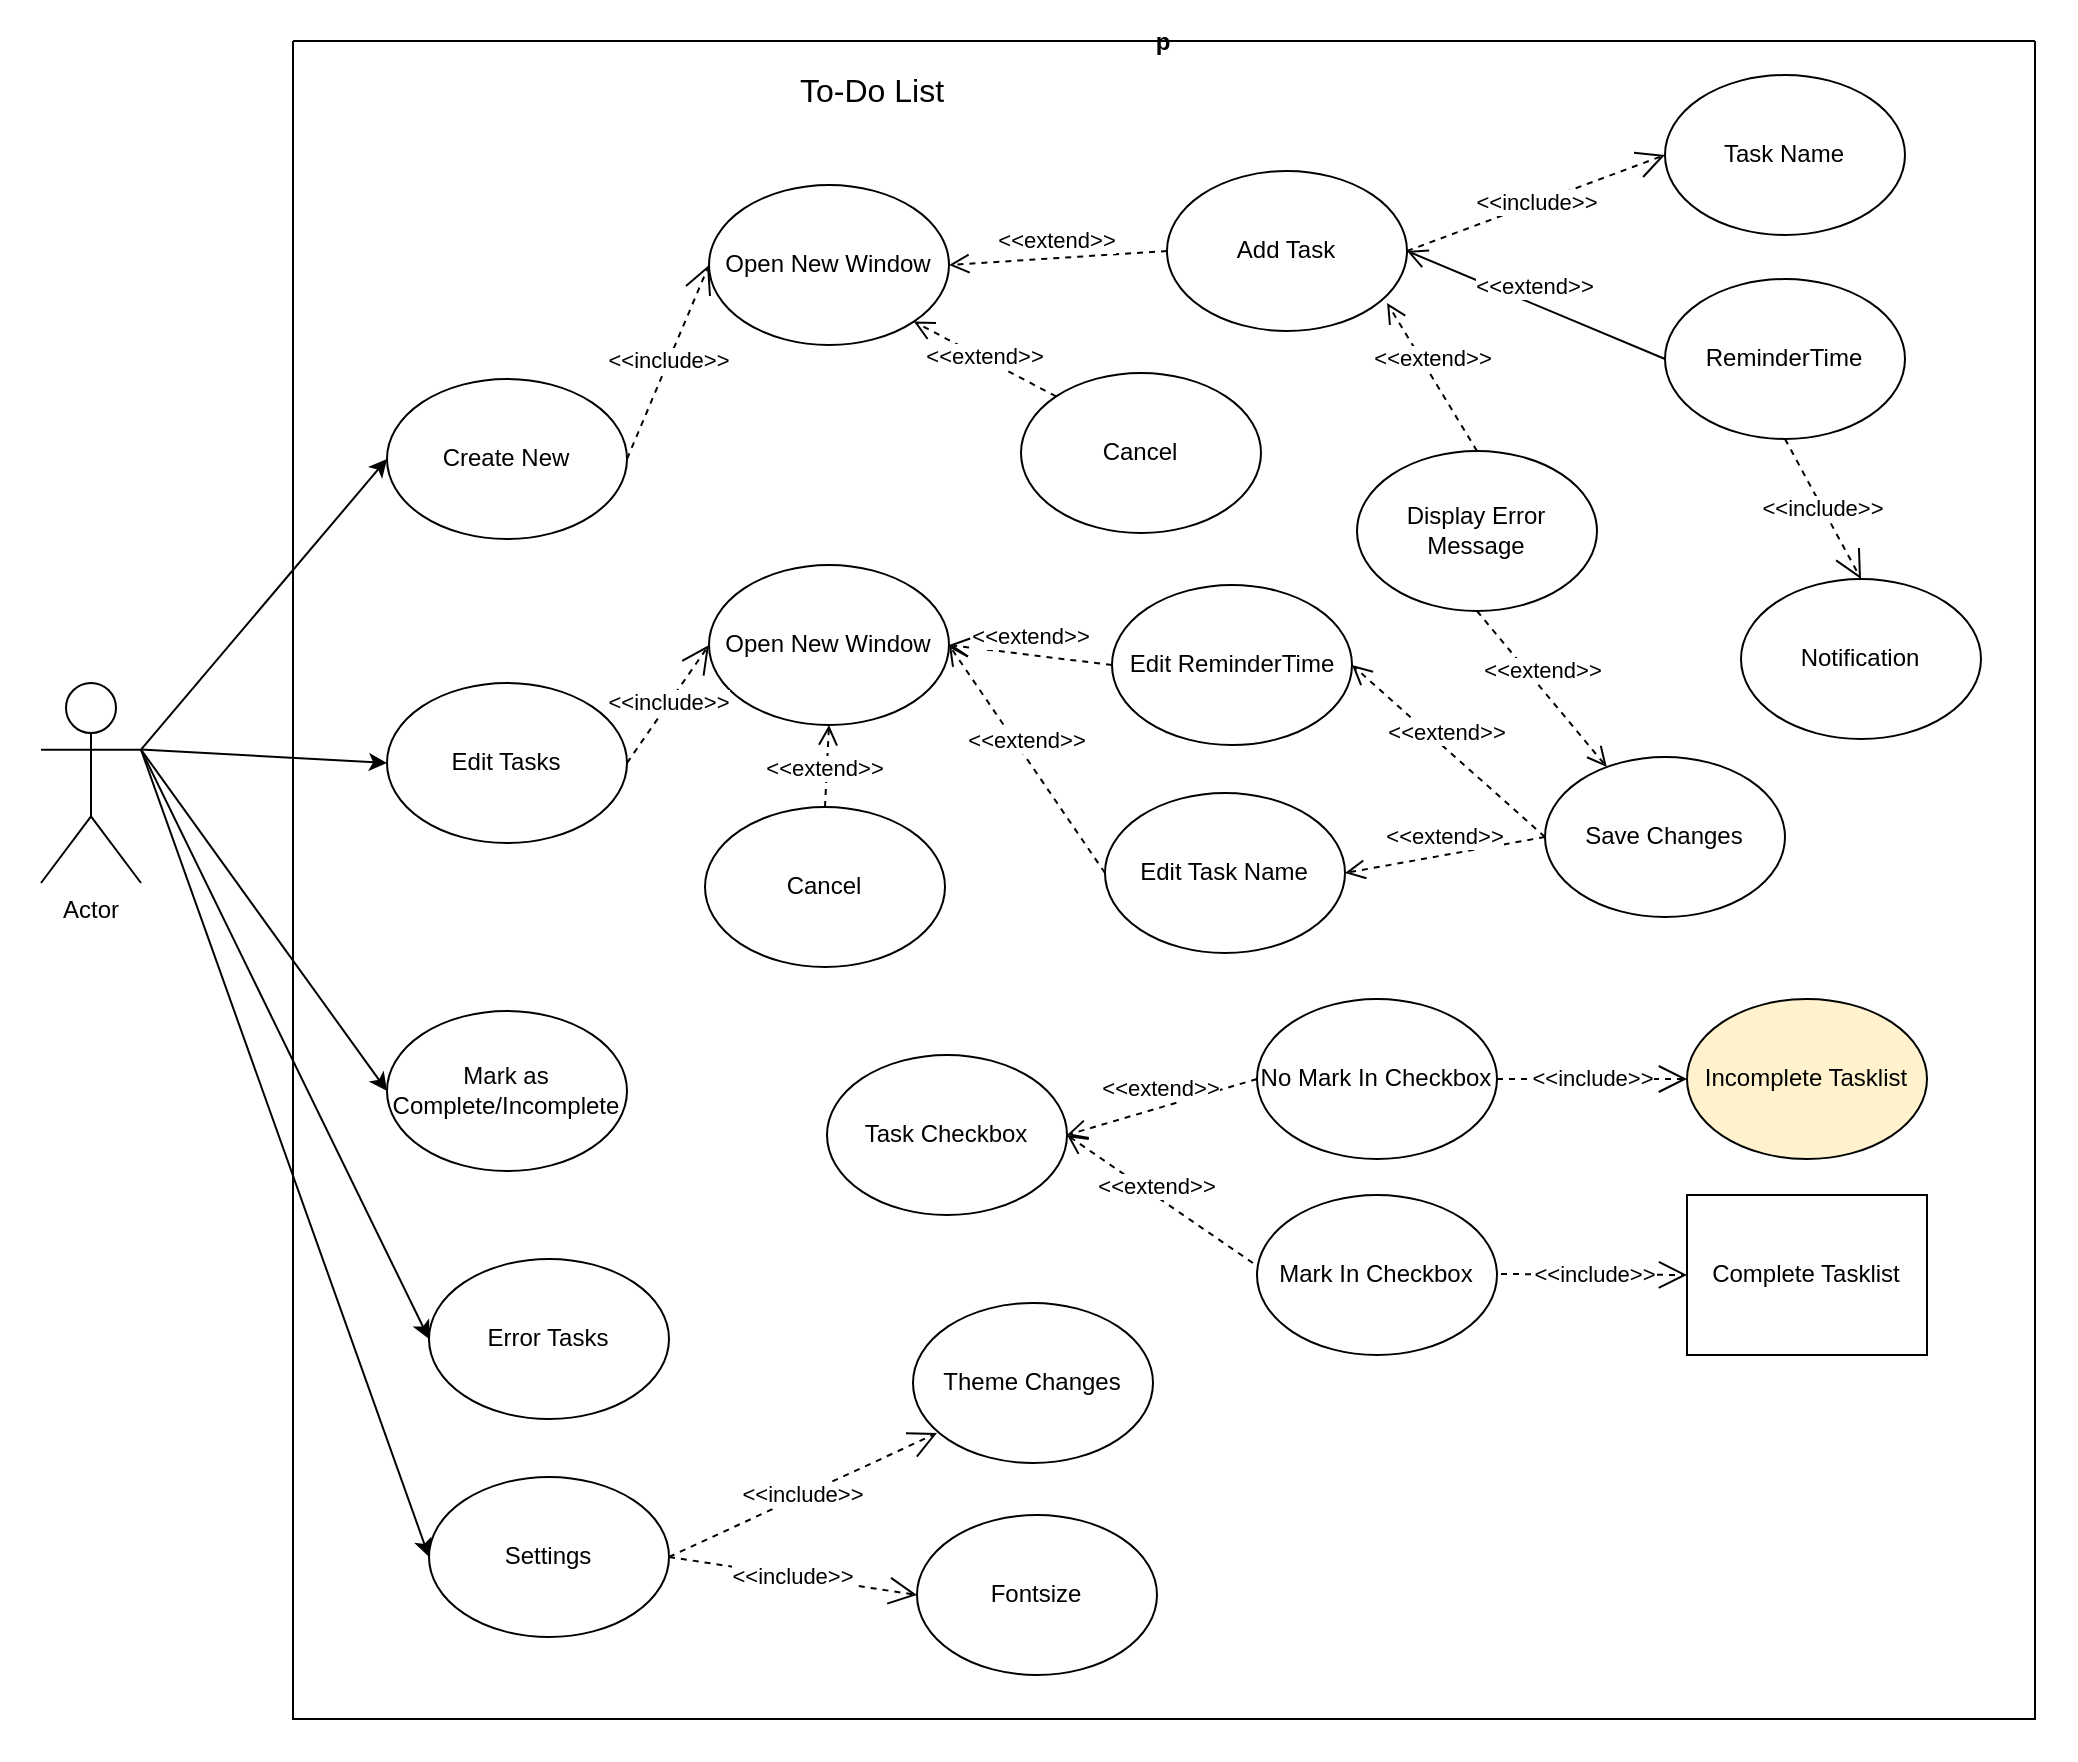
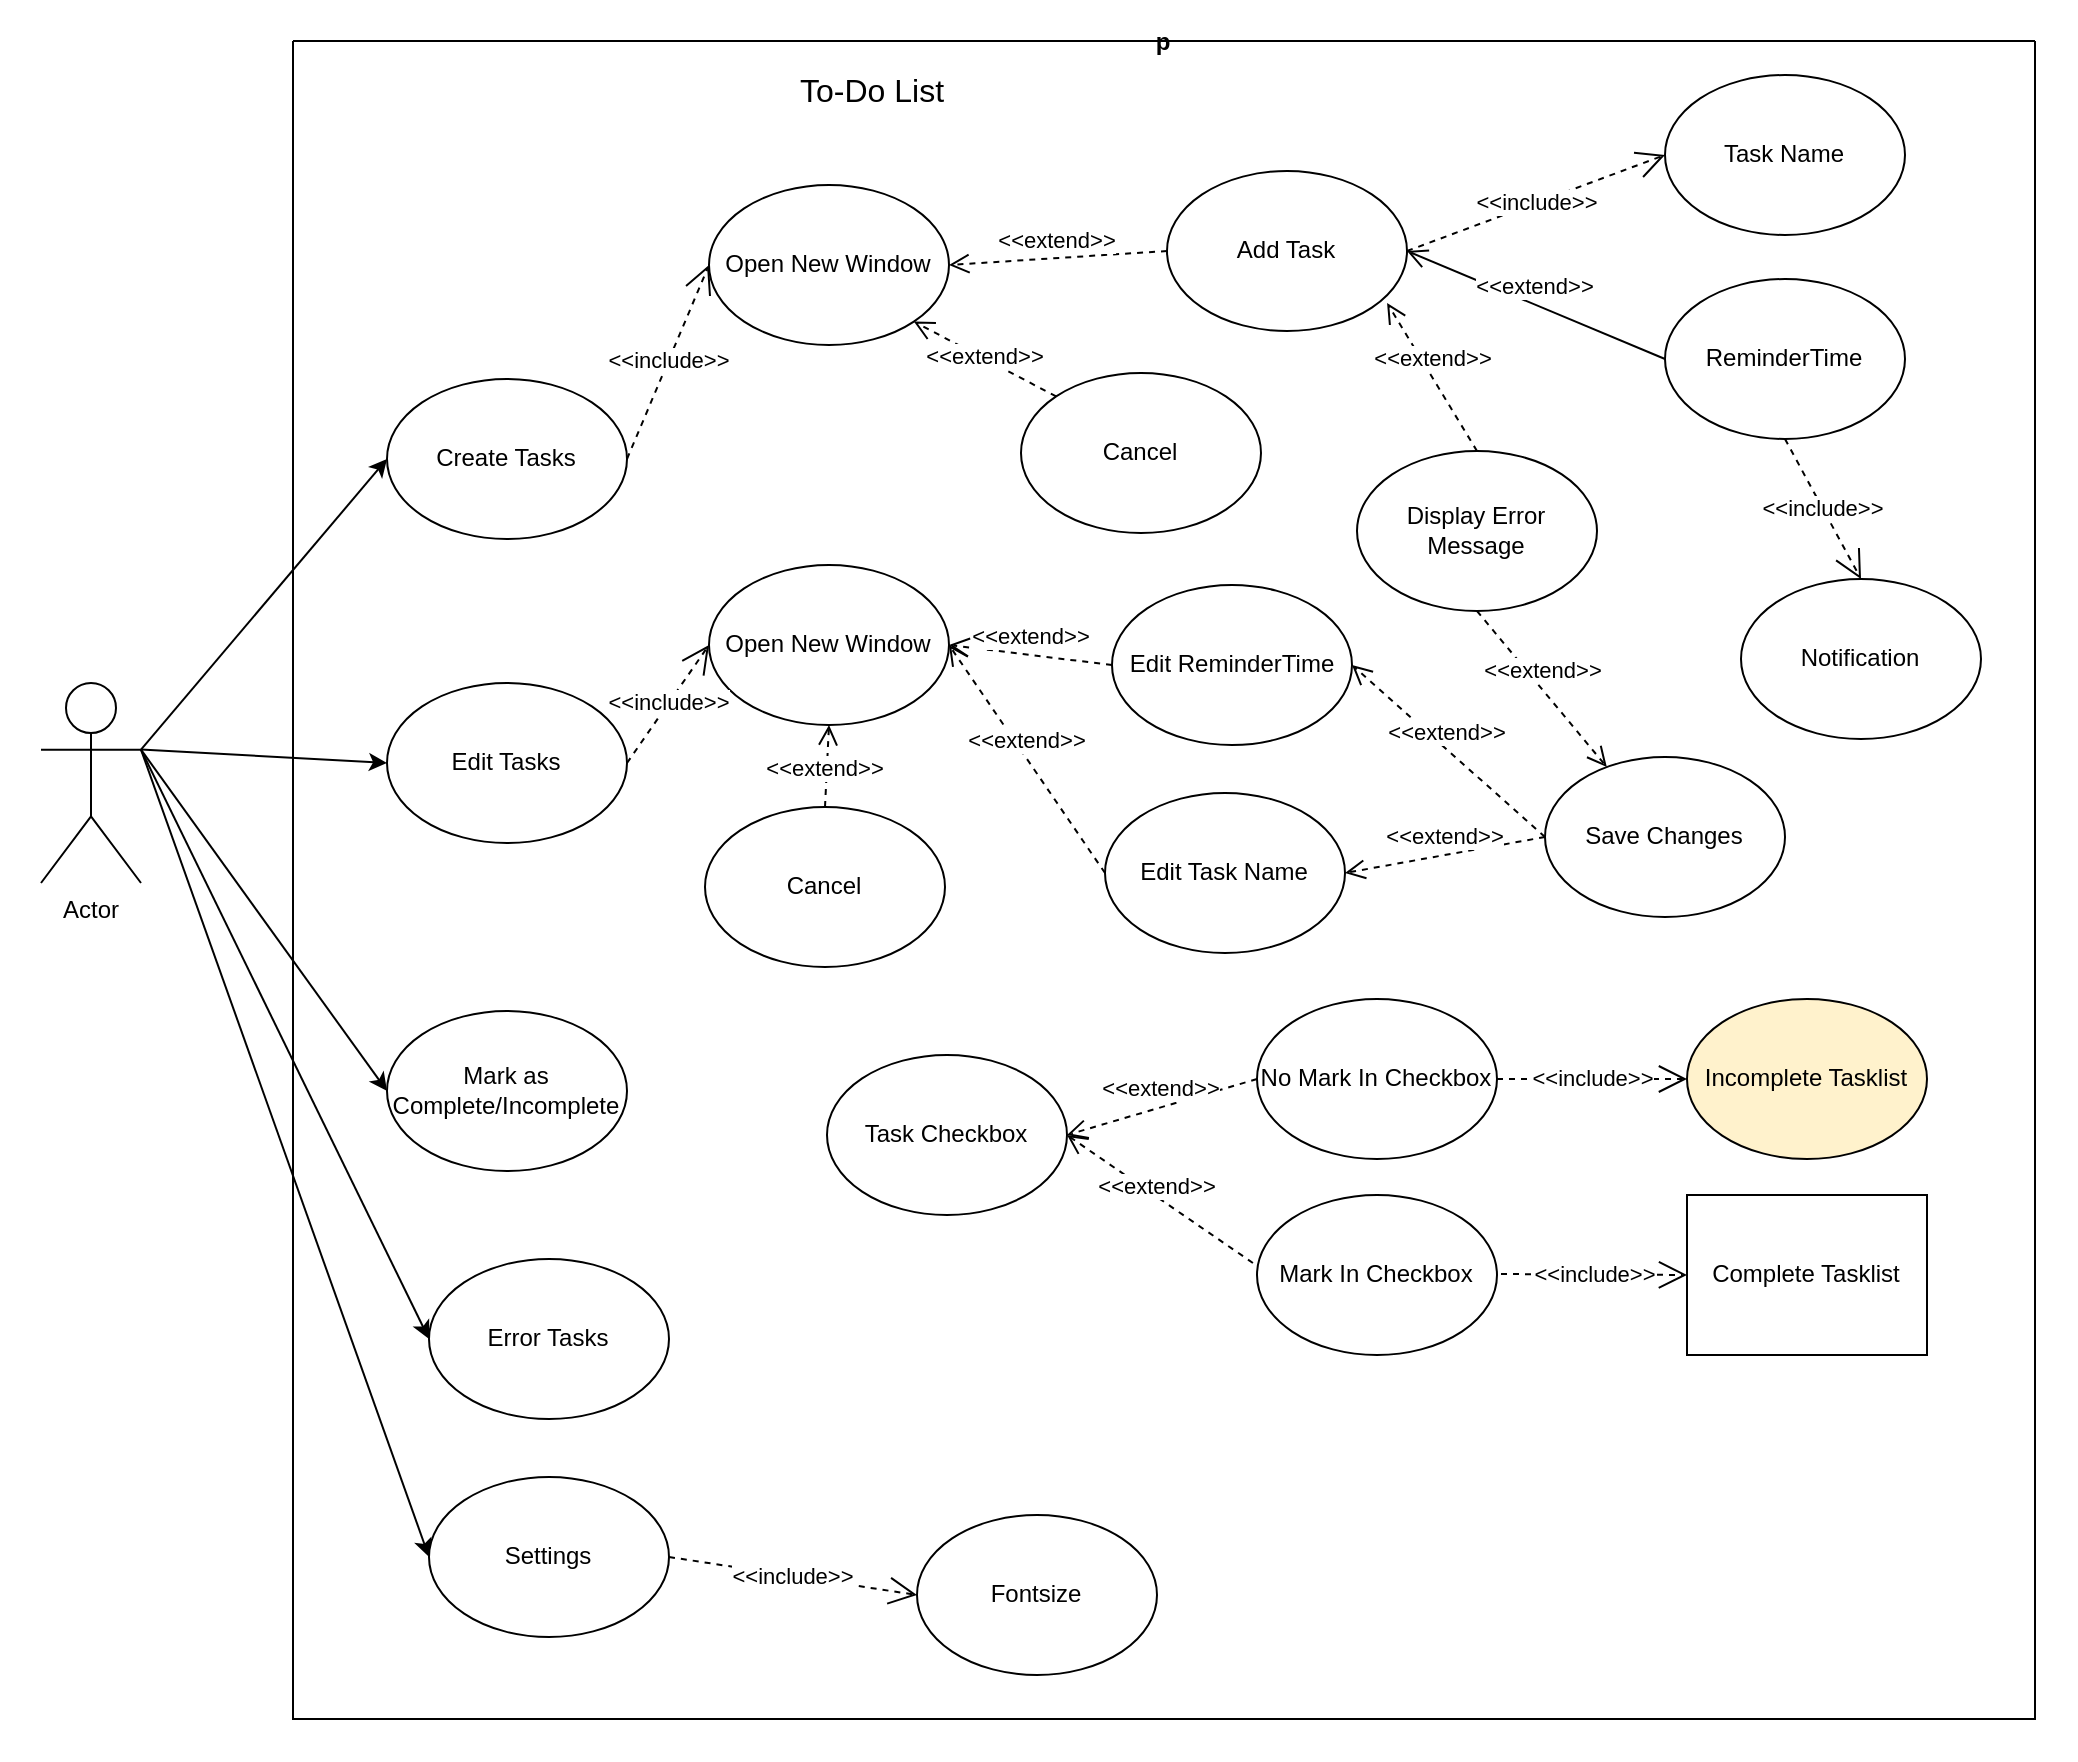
(507, 459) -> (507, 459)
(1033, 1383) -> none
(859, 1469) -> none
